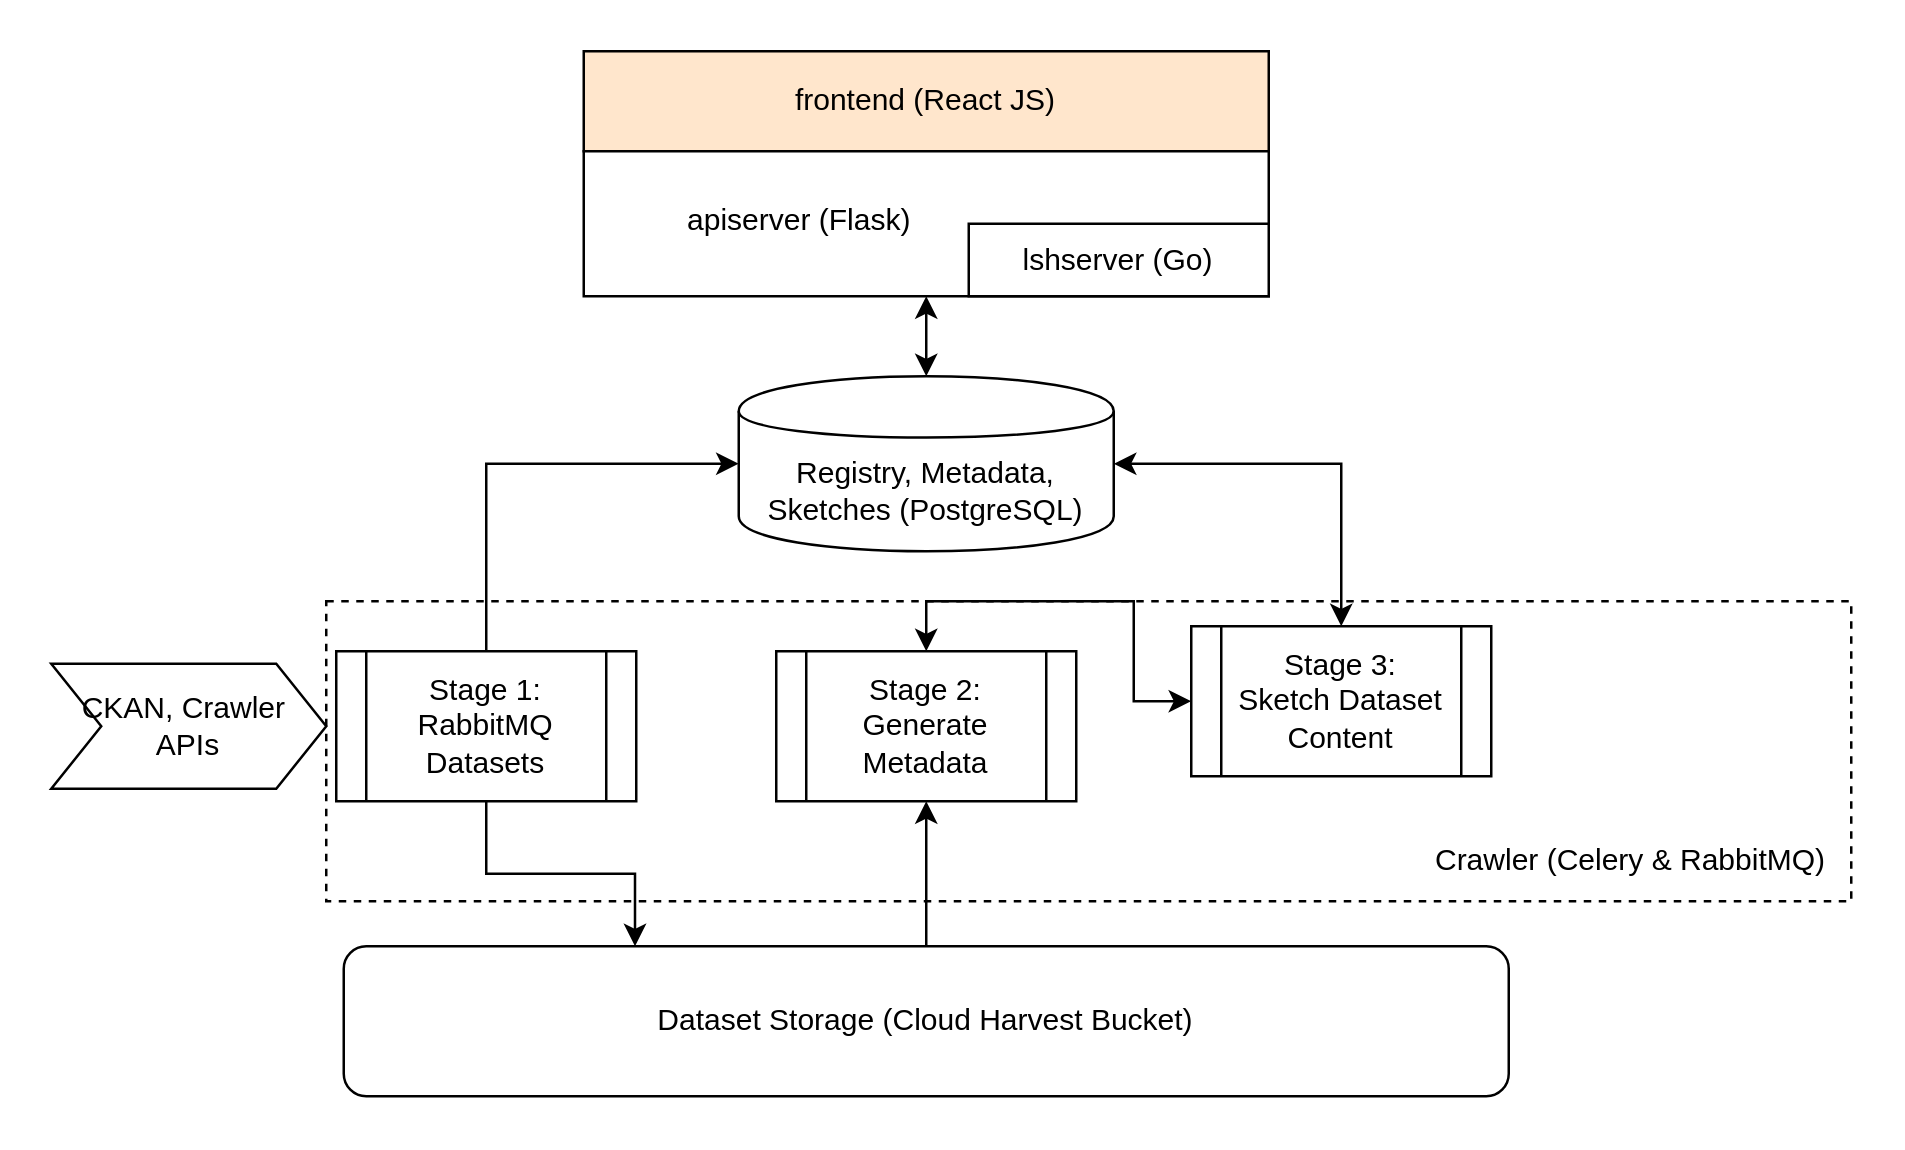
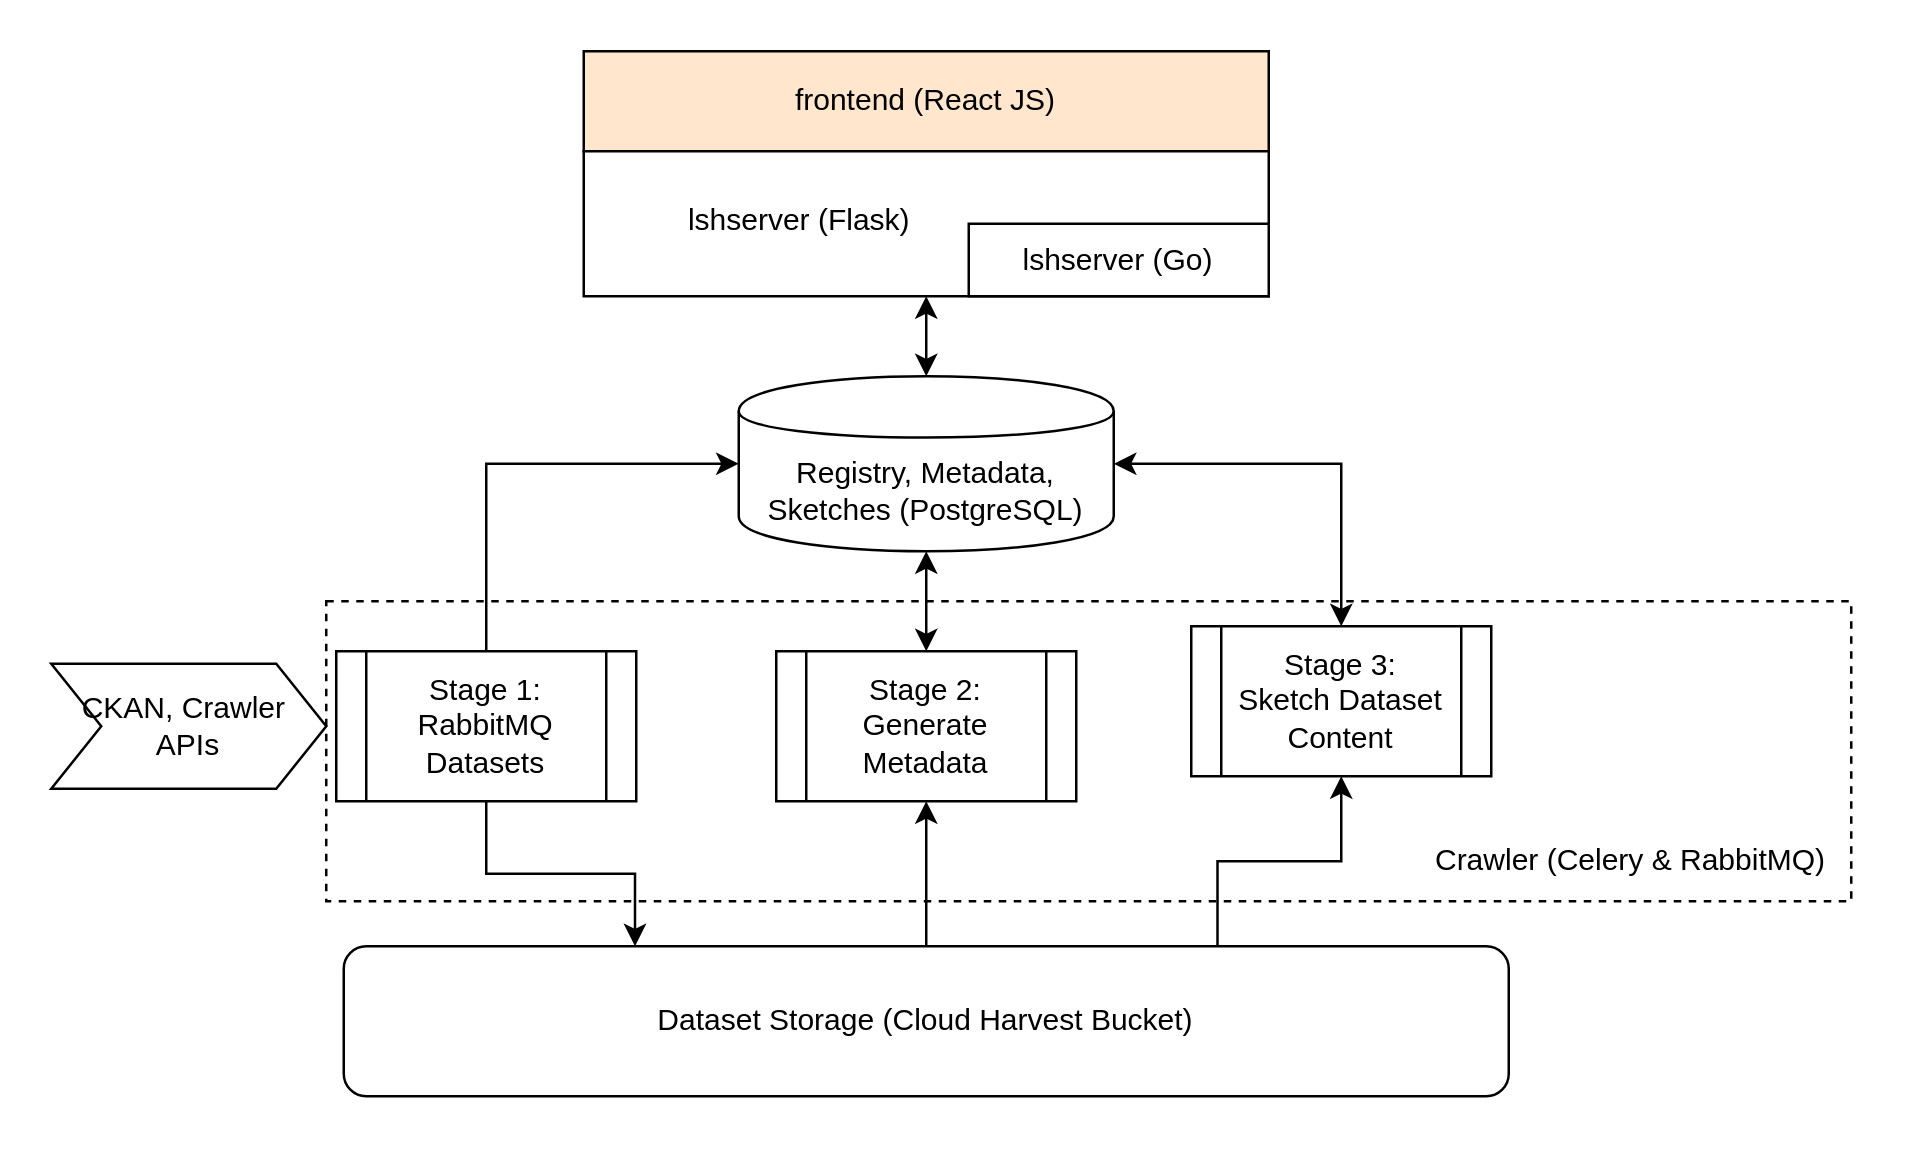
(800, 222) -> (800, 222)
(1101, 601) -> (926, 584)
none -> (1271, 861)
